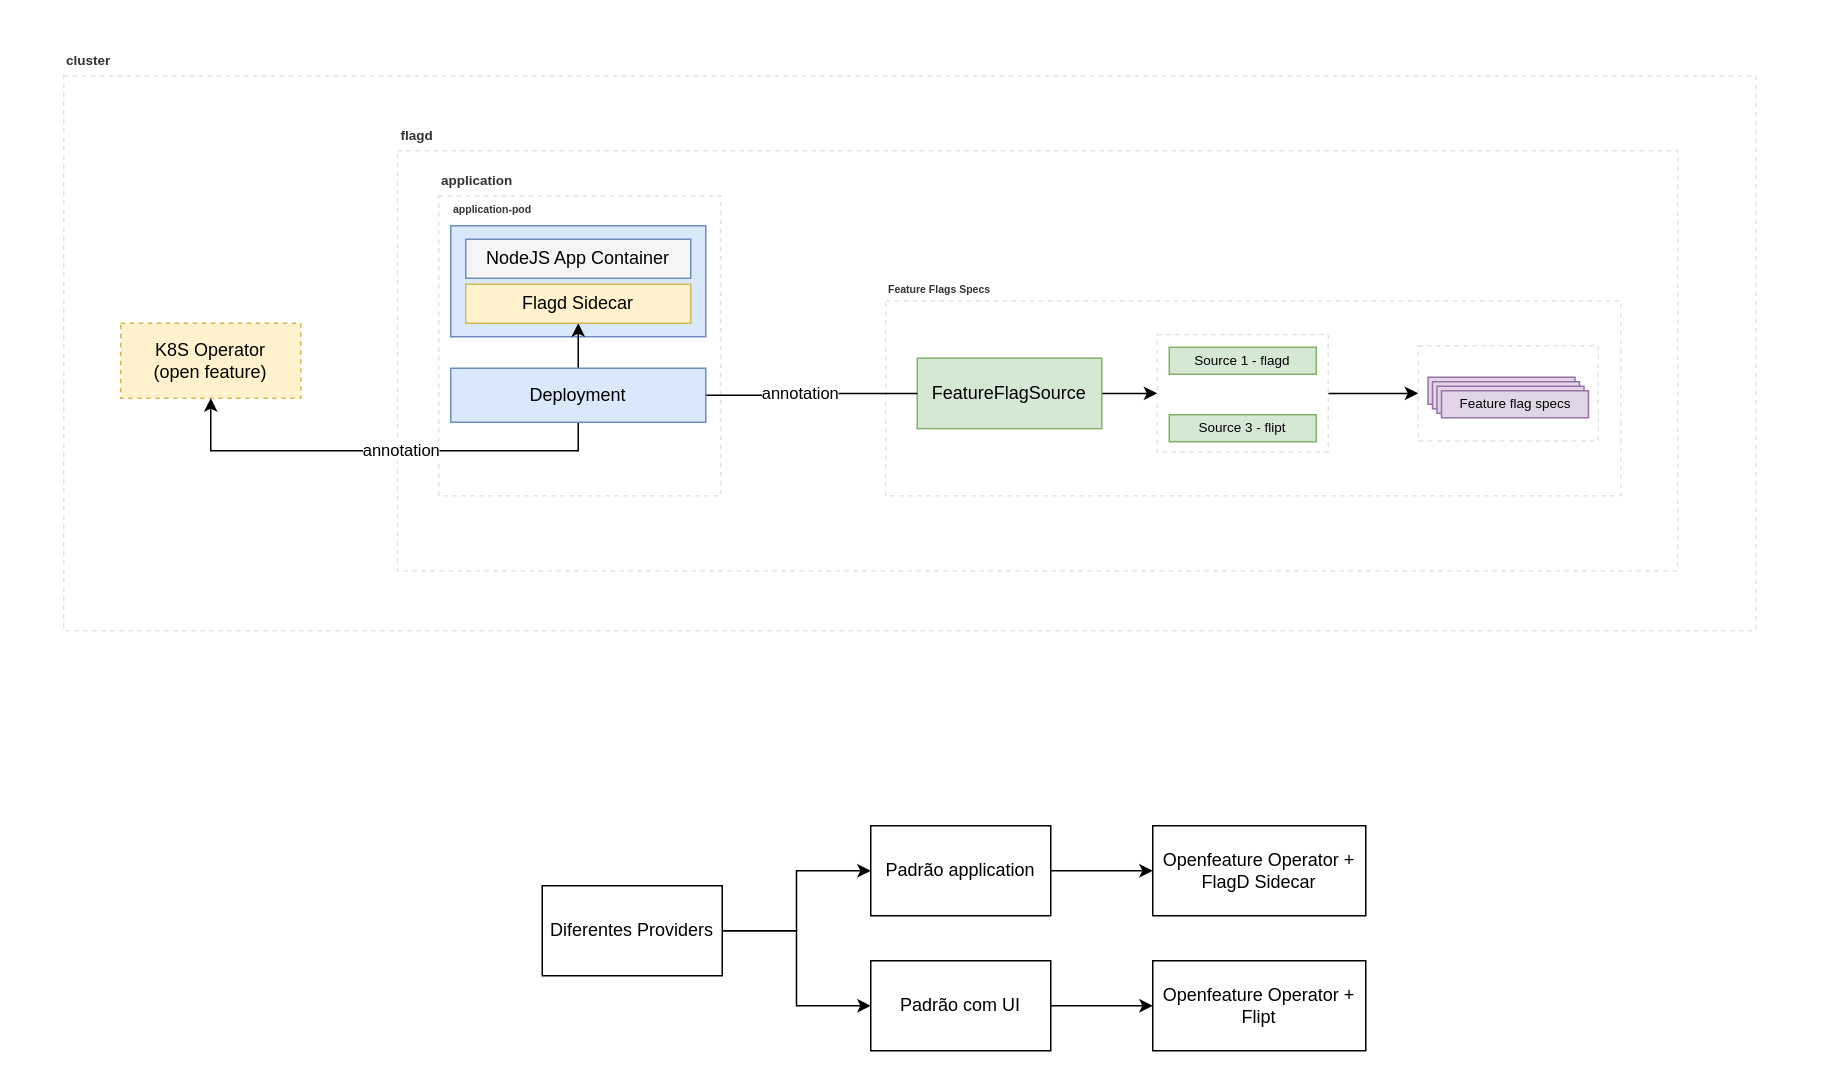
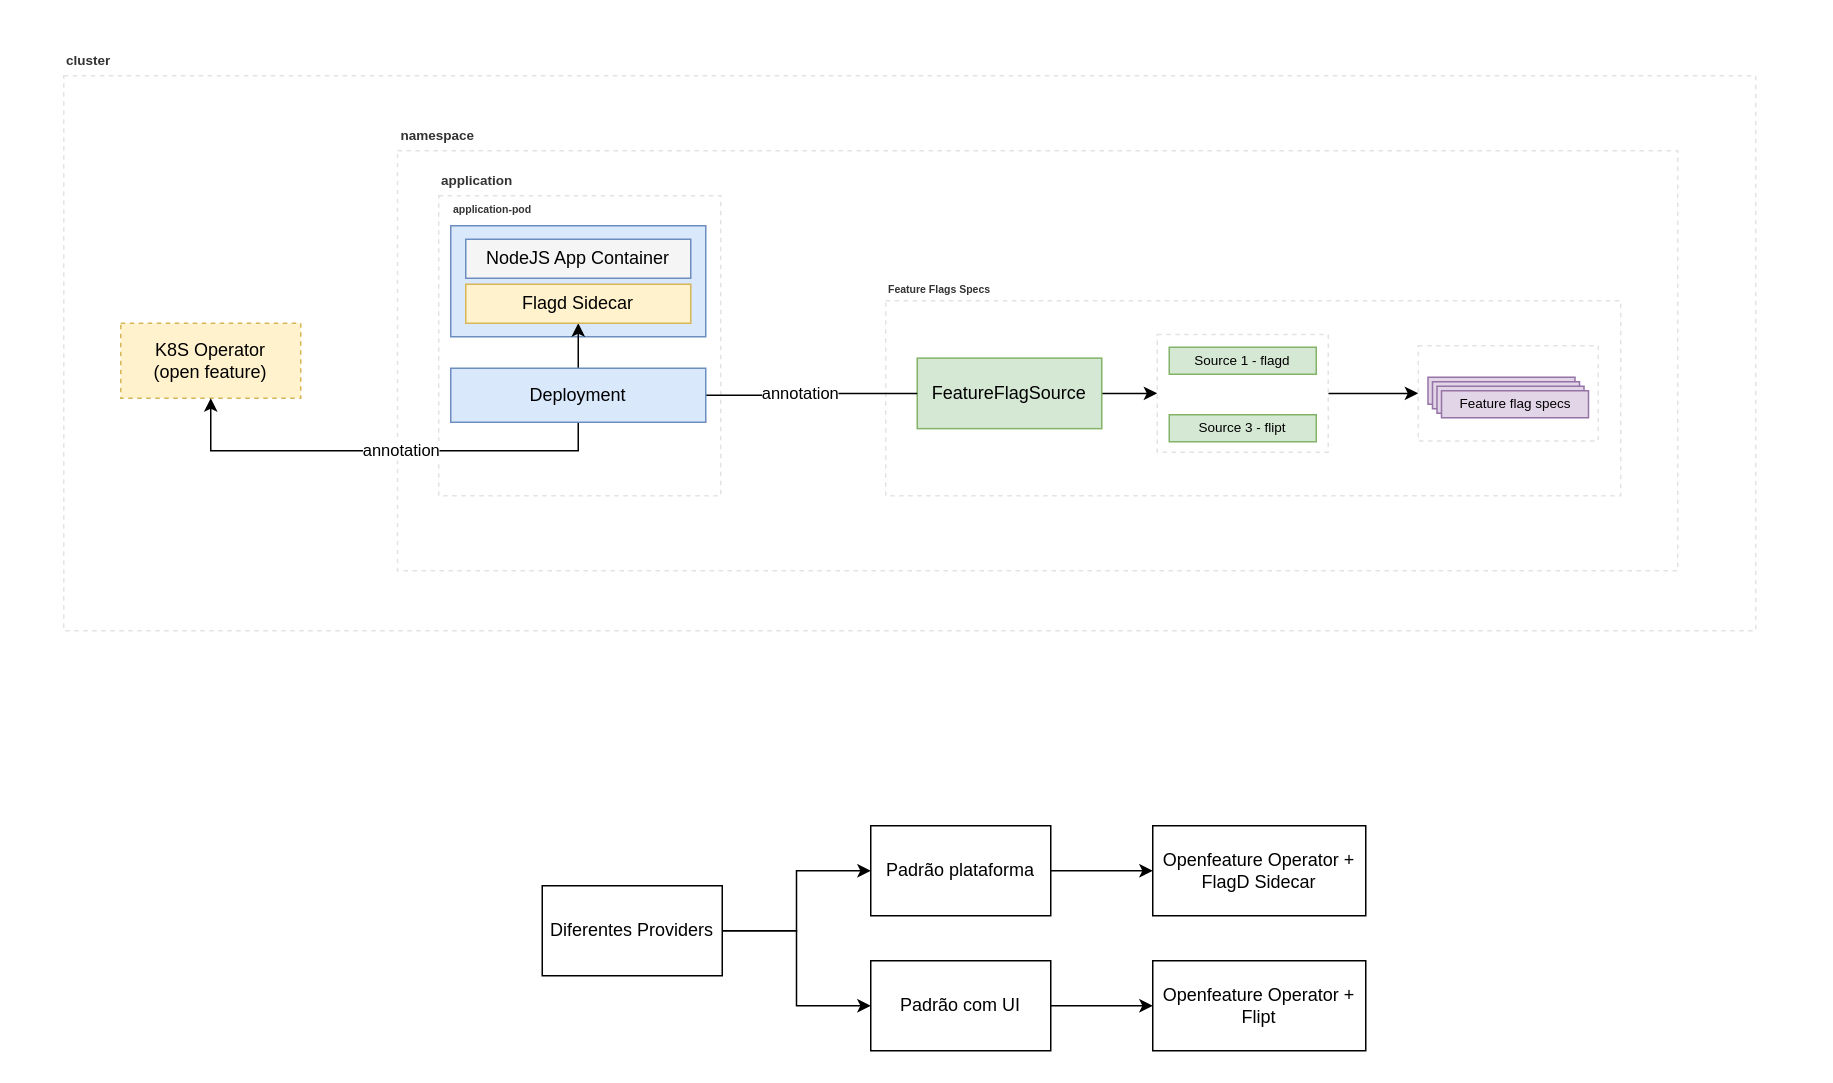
(418, 136) -> (435, 136)
(961, 871) -> (961, 871)
